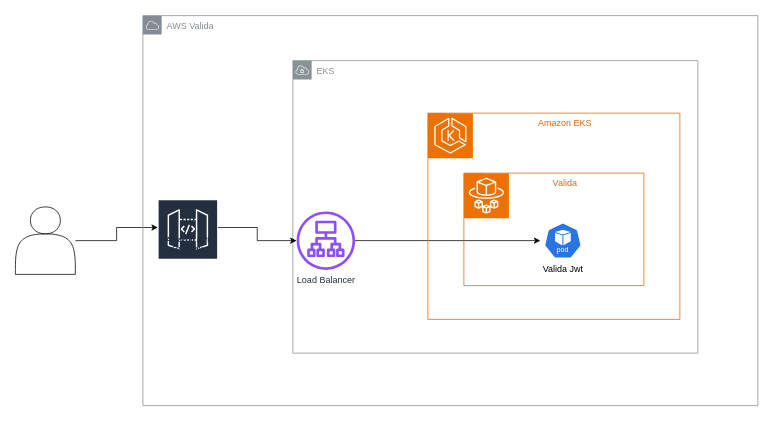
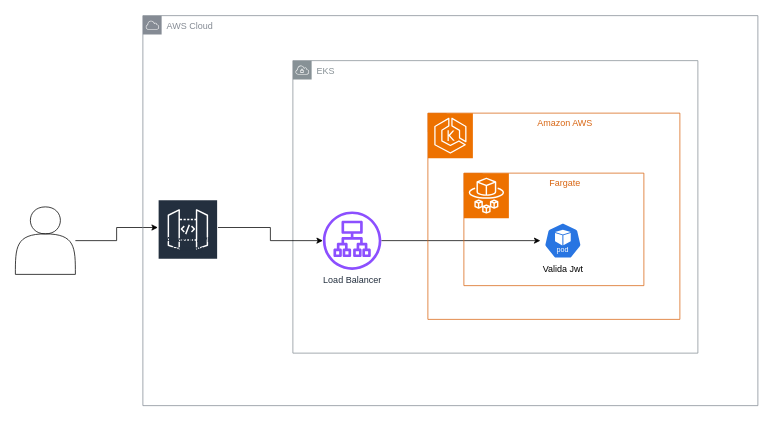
(189, 26) -> (187, 26)
(565, 124) -> (565, 124)
(565, 184) -> (565, 184)
(326, 240) -> (352, 240)
